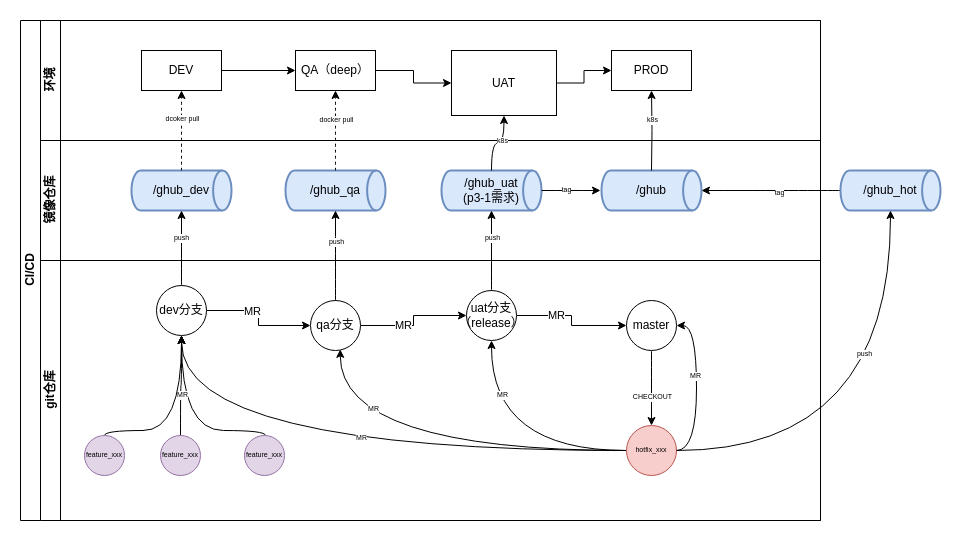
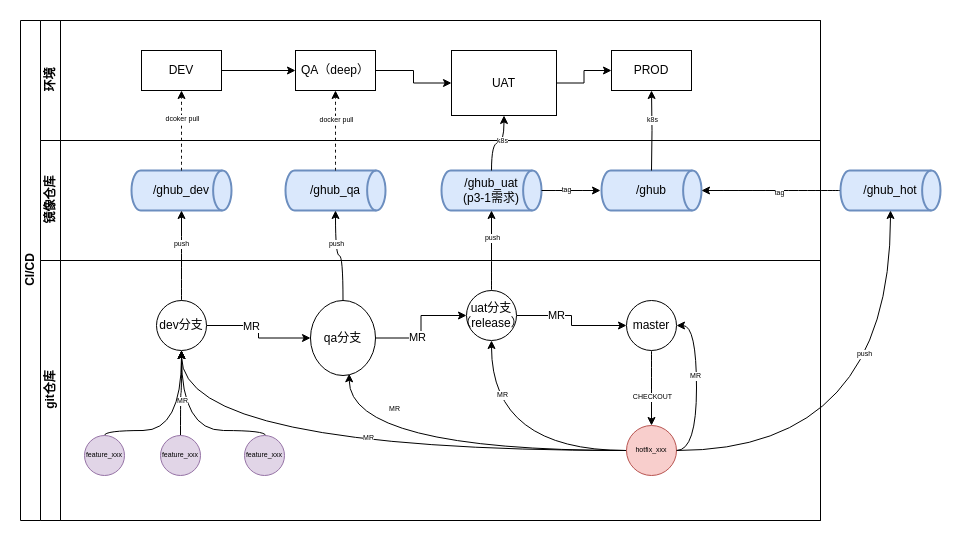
(182, 311) -> (182, 326)
(336, 326) -> (343, 338)
